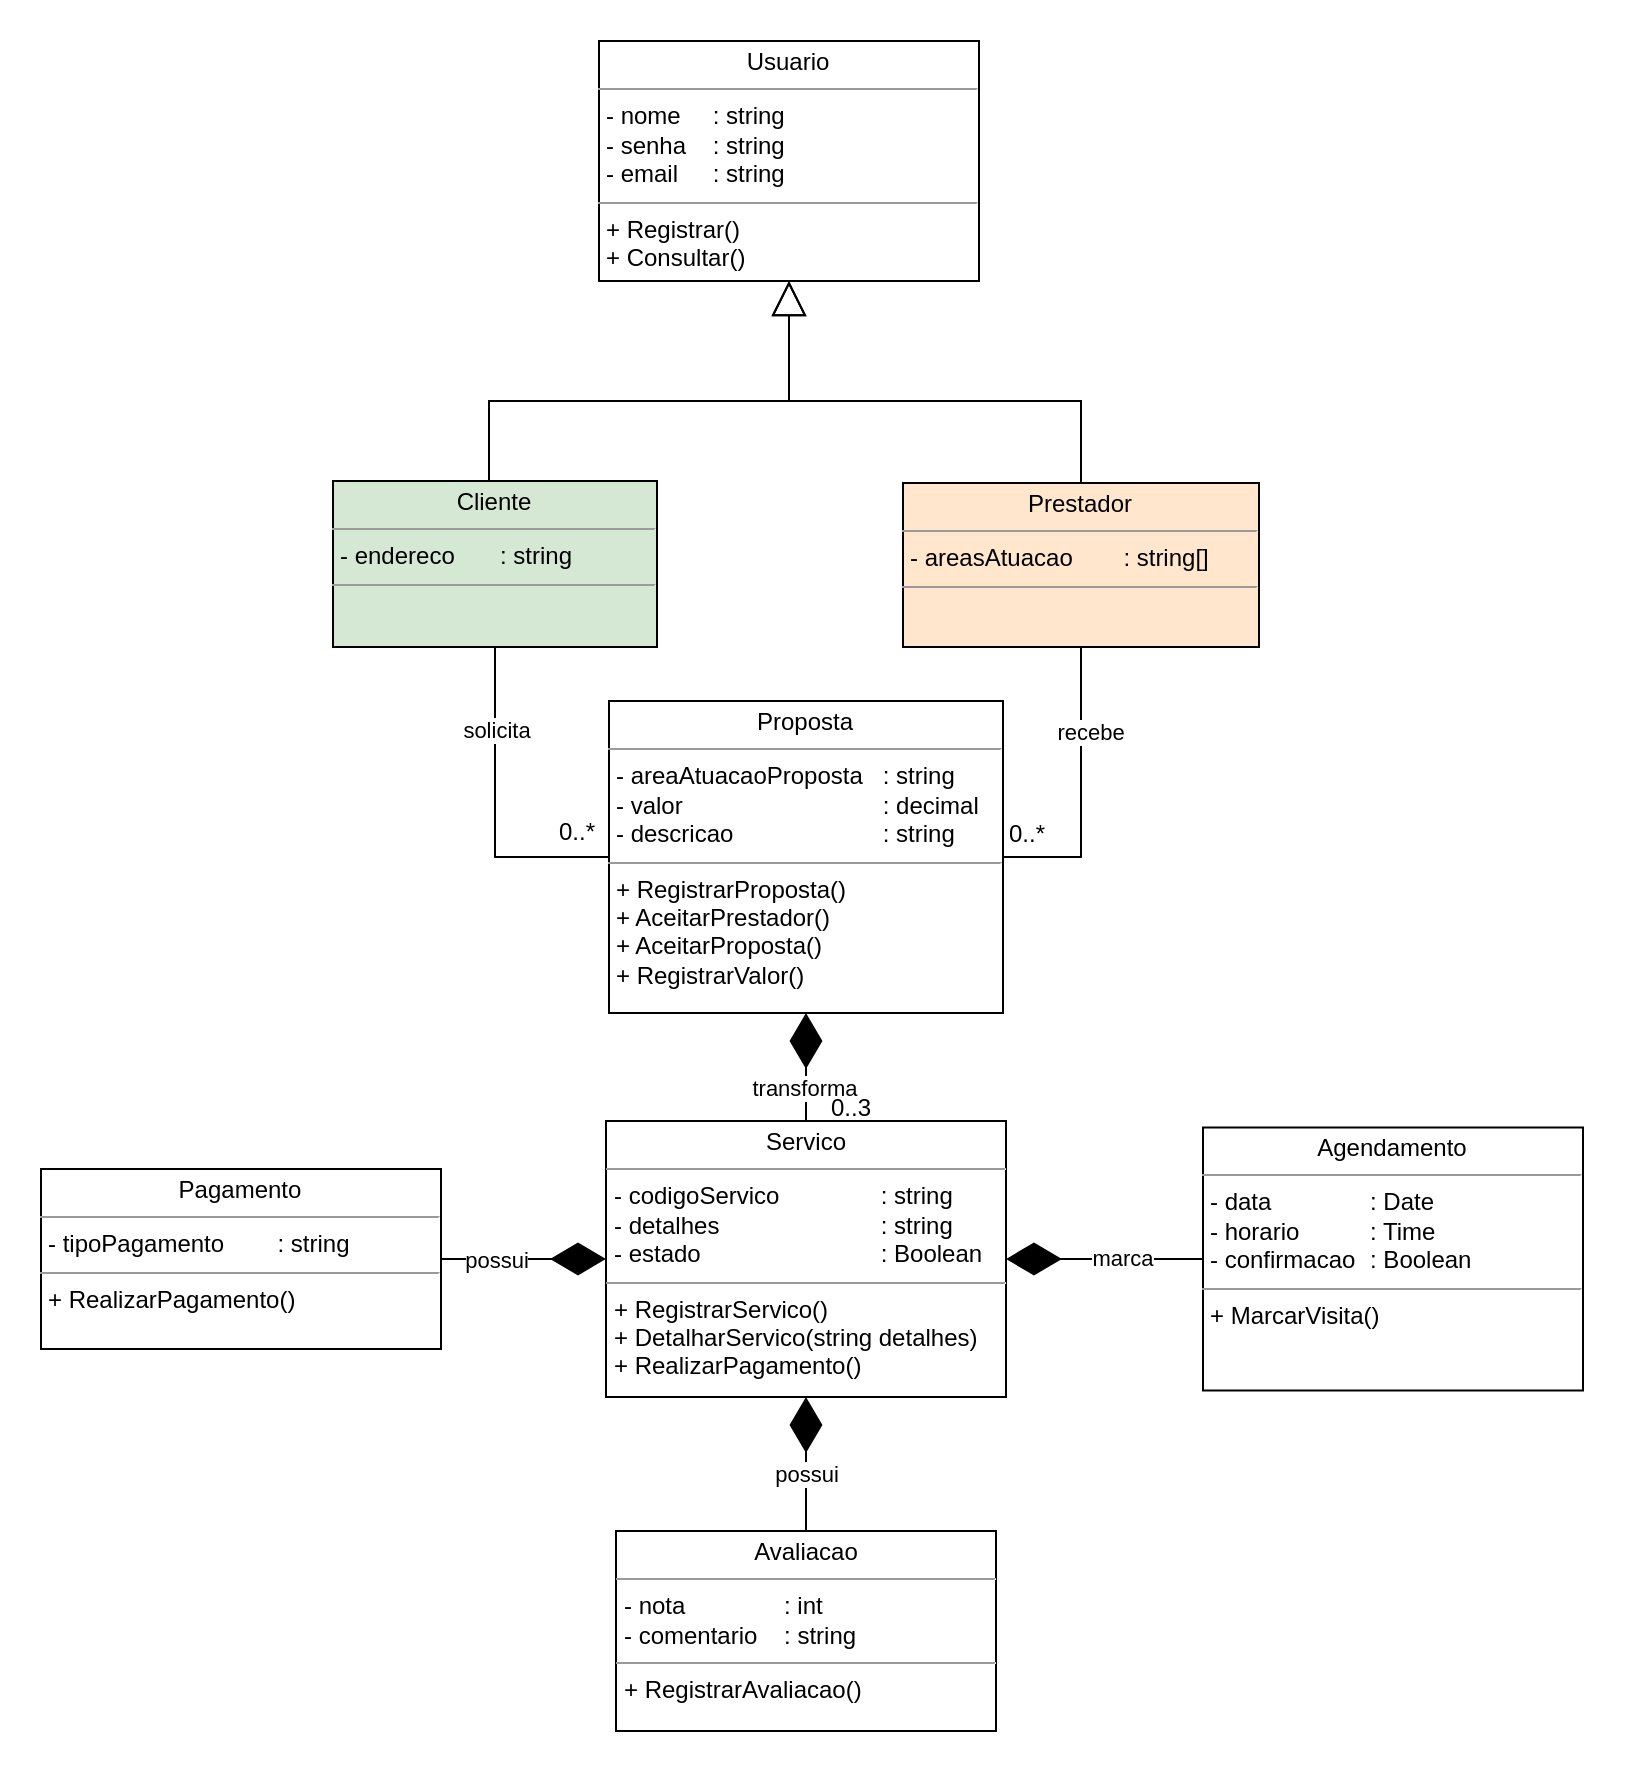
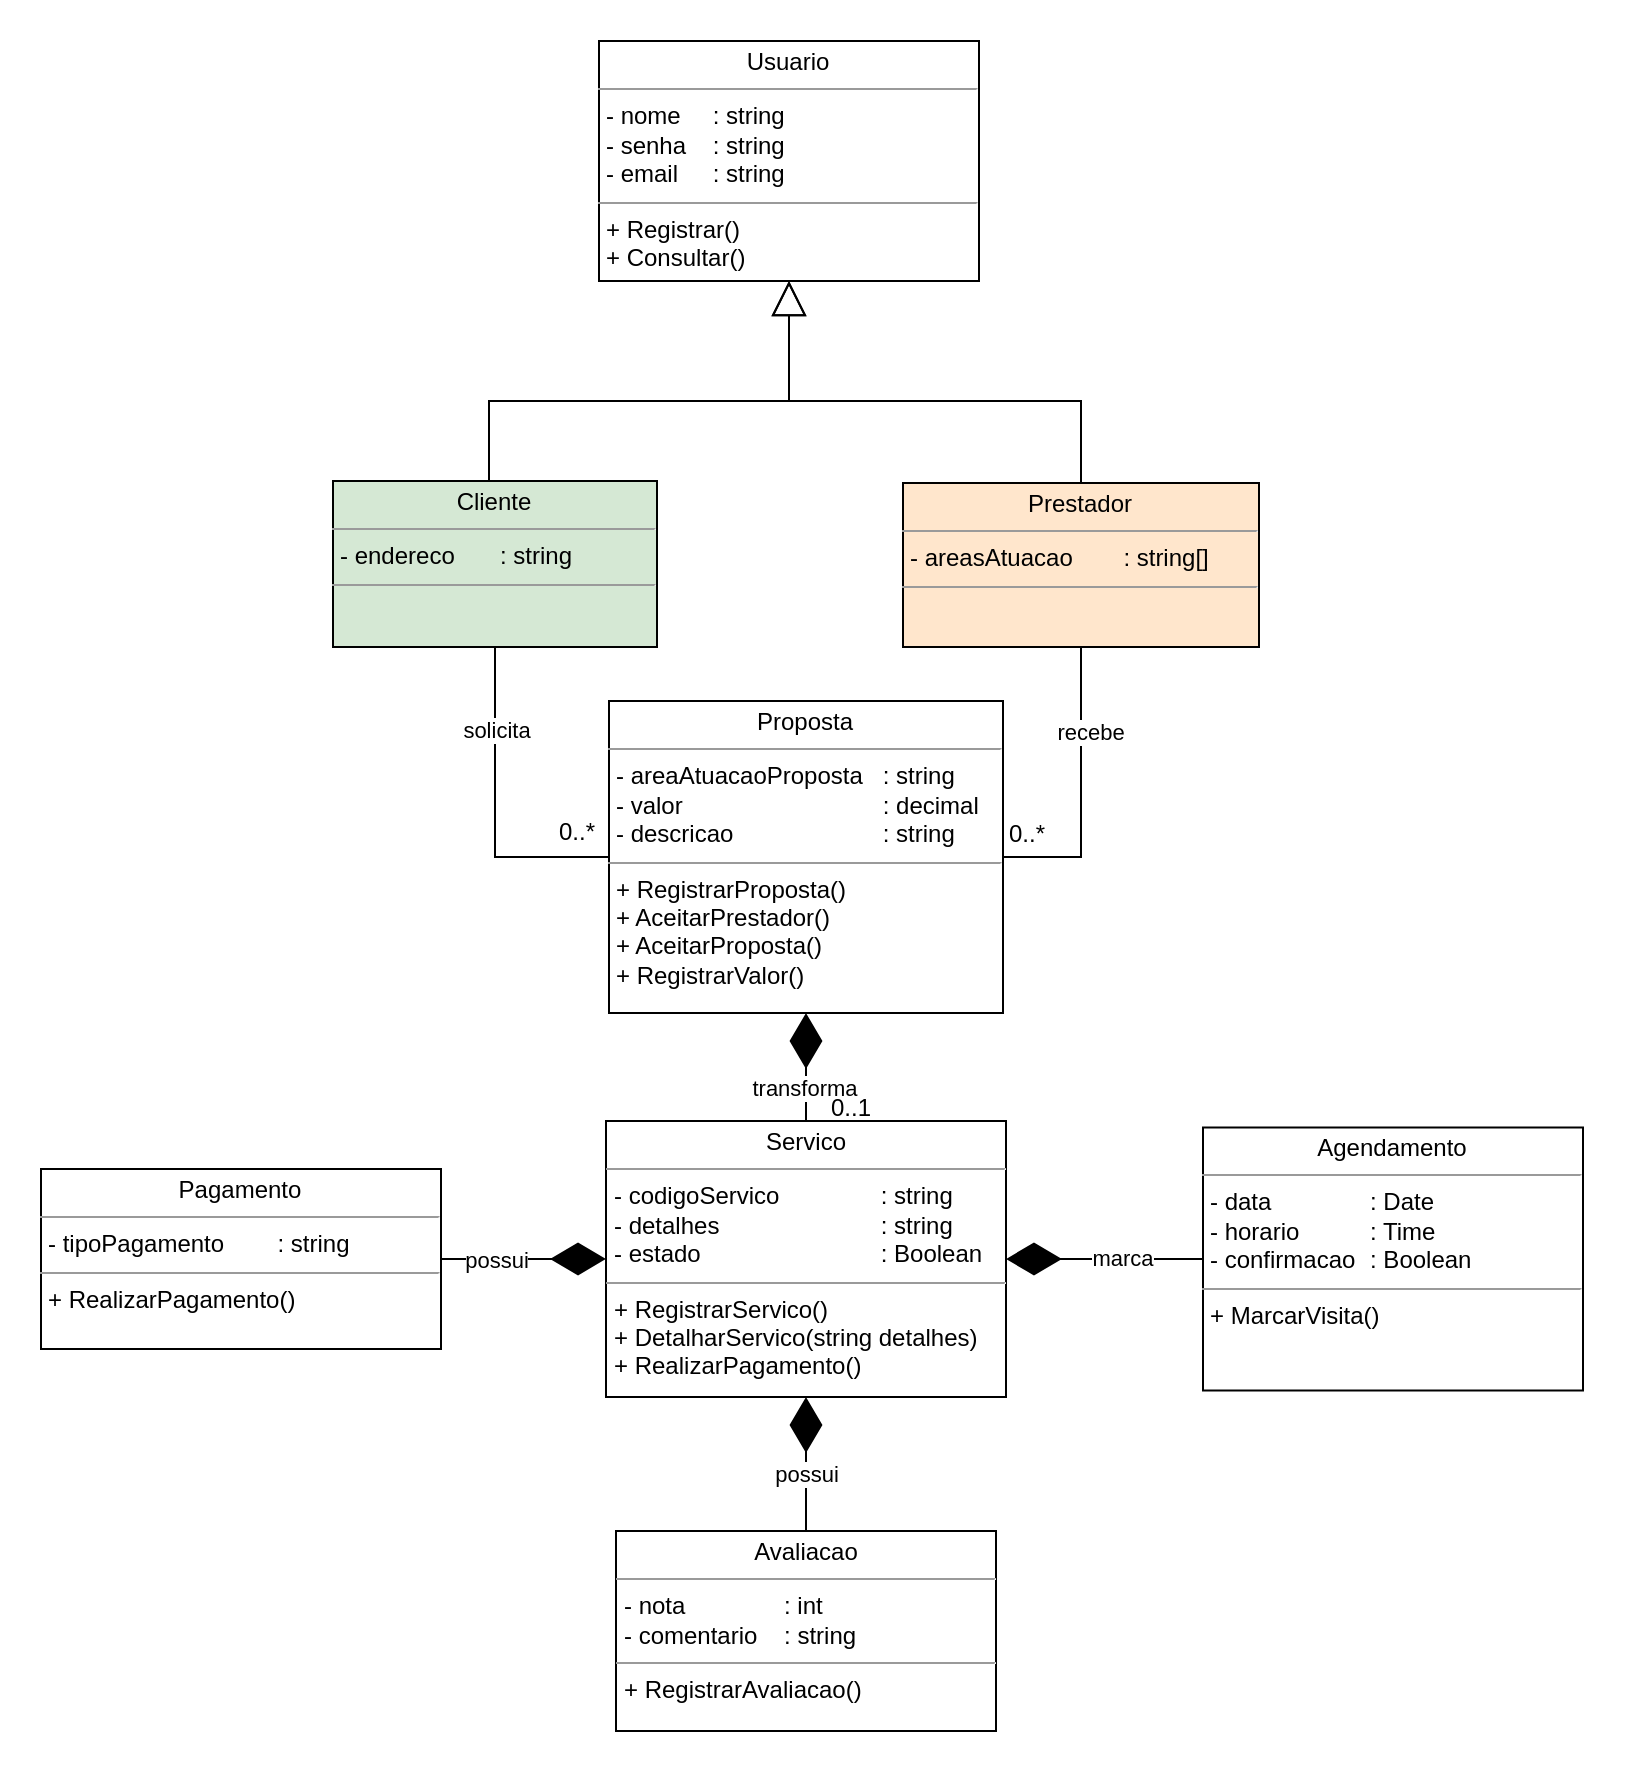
(852, 1109) -> (852, 1109)
